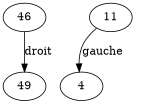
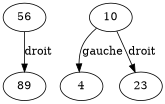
(25, 17) -> (25, 17)
(111, 17) -> (111, 17)
(25, 86) -> (25, 86)
none -> (141, 86)
